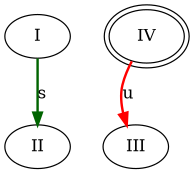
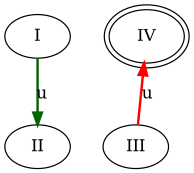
(122, 86) -> (140, 100)
(42, 94) -> (42, 94)
